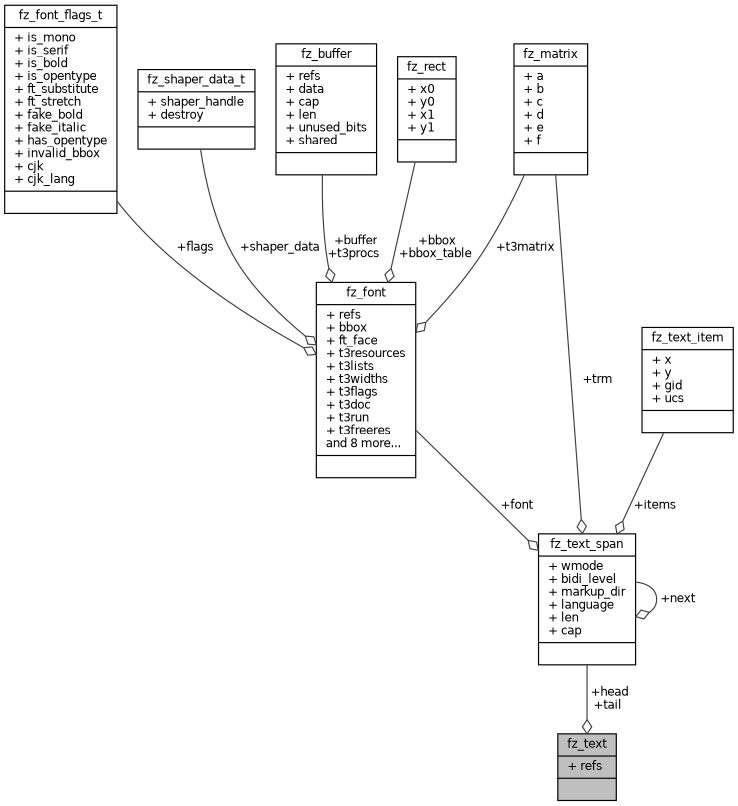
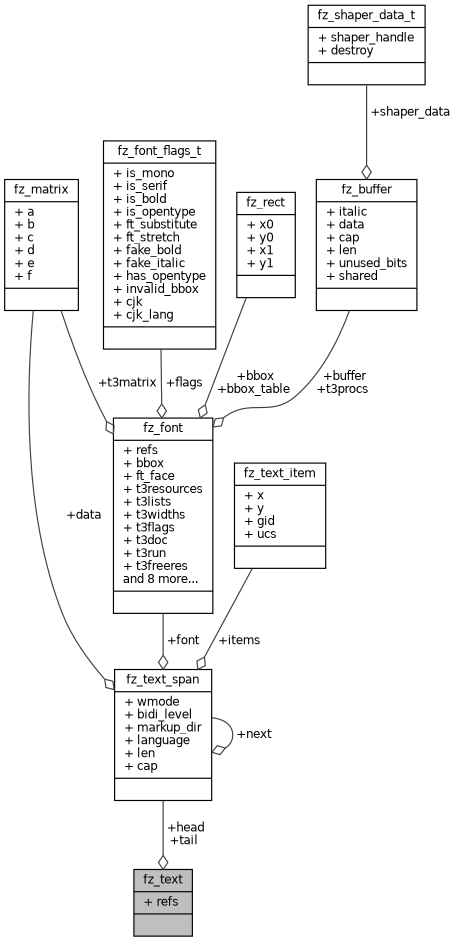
(303, 77) -> (347, 212)
(233, 254) -> (367, 125)
(596, 380) -> (82, 516)
